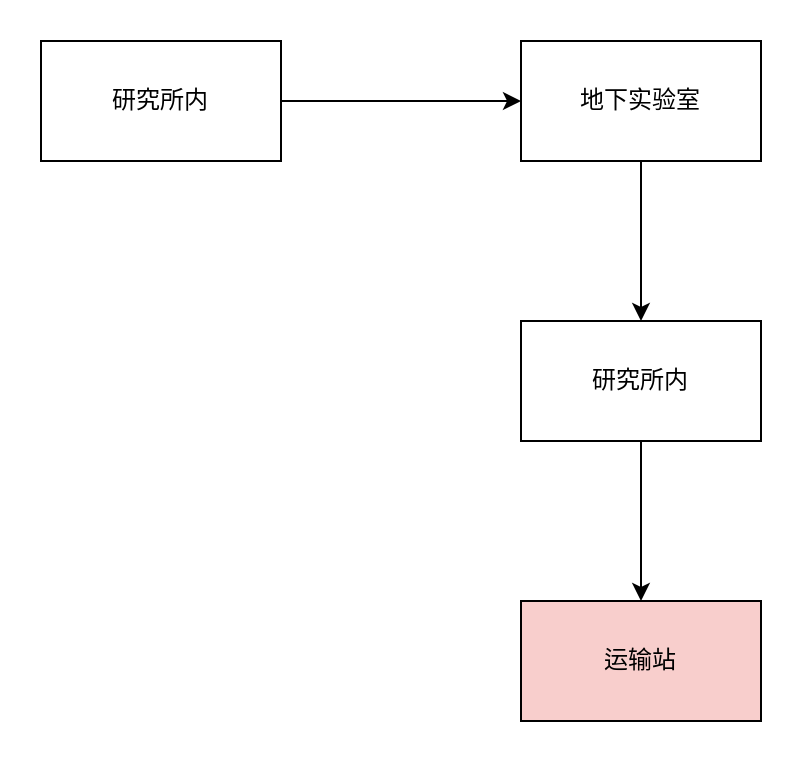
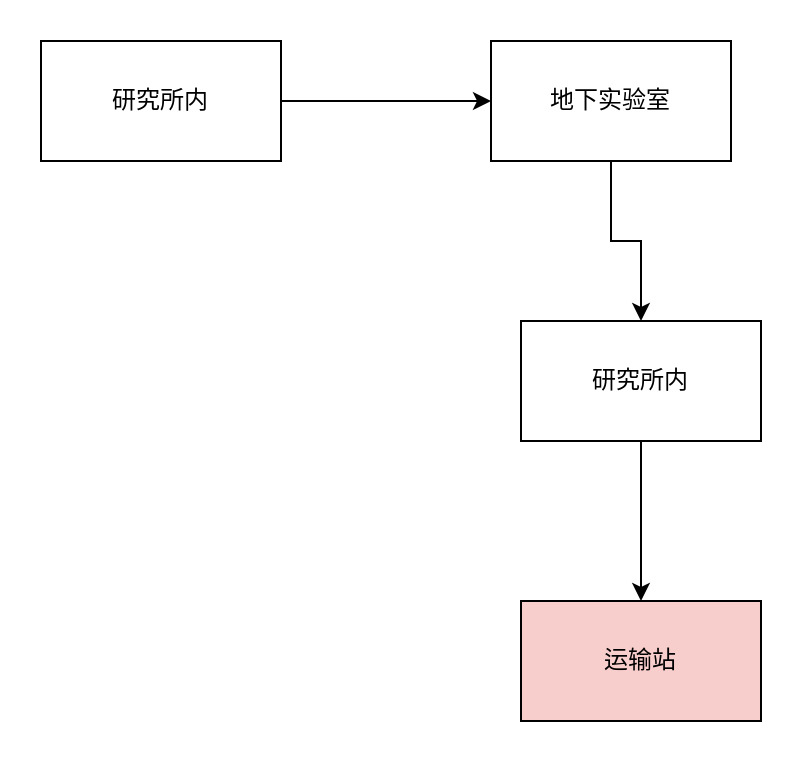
(641, 101) -> (611, 101)
